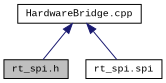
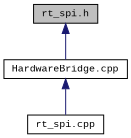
(55, 45) -> (66, 47)
(124, 69) -> (66, 124)
